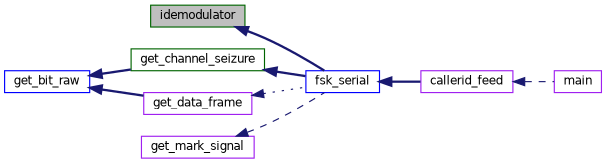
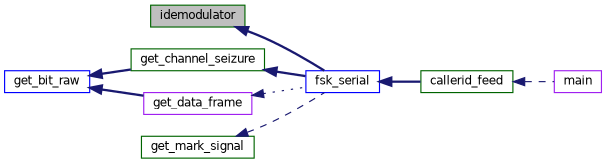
(467, 82) -> (467, 82)
(198, 147) -> (198, 147)
